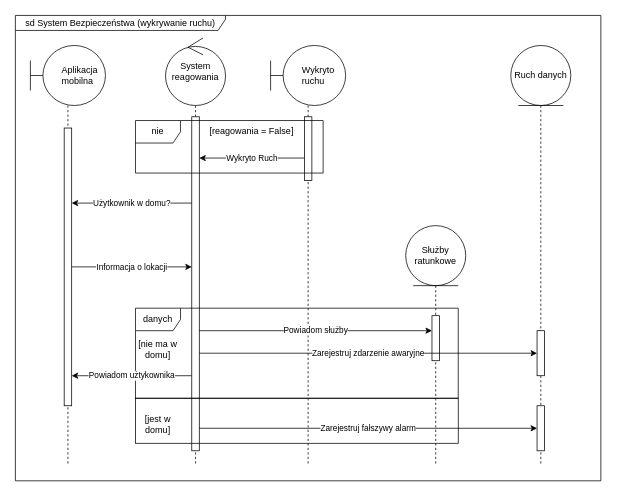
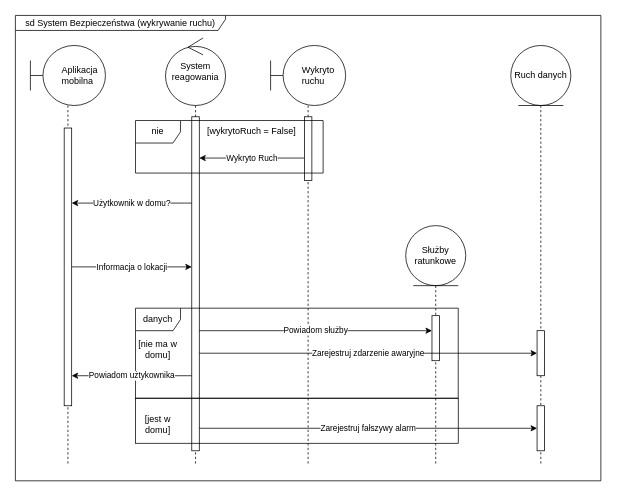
(252, 132) -> (252, 132)
